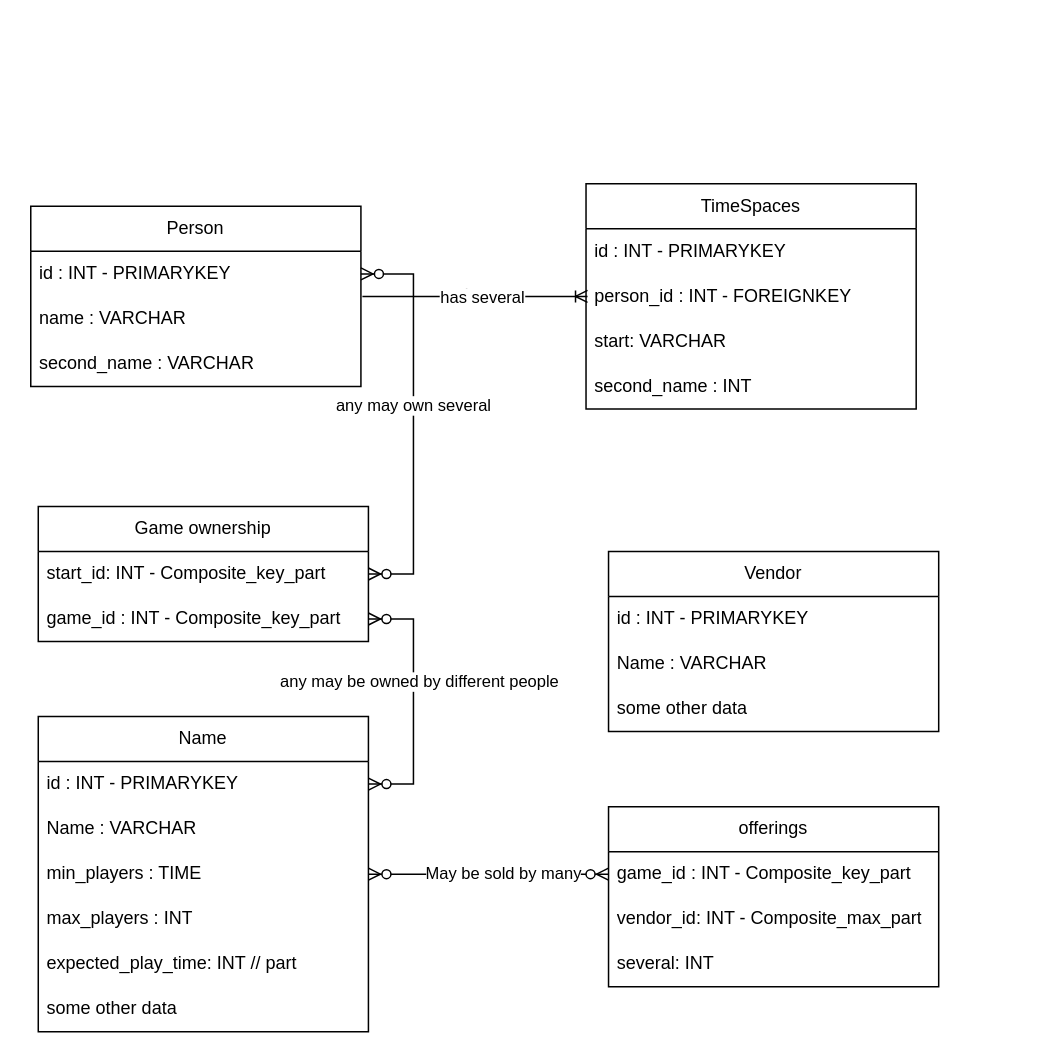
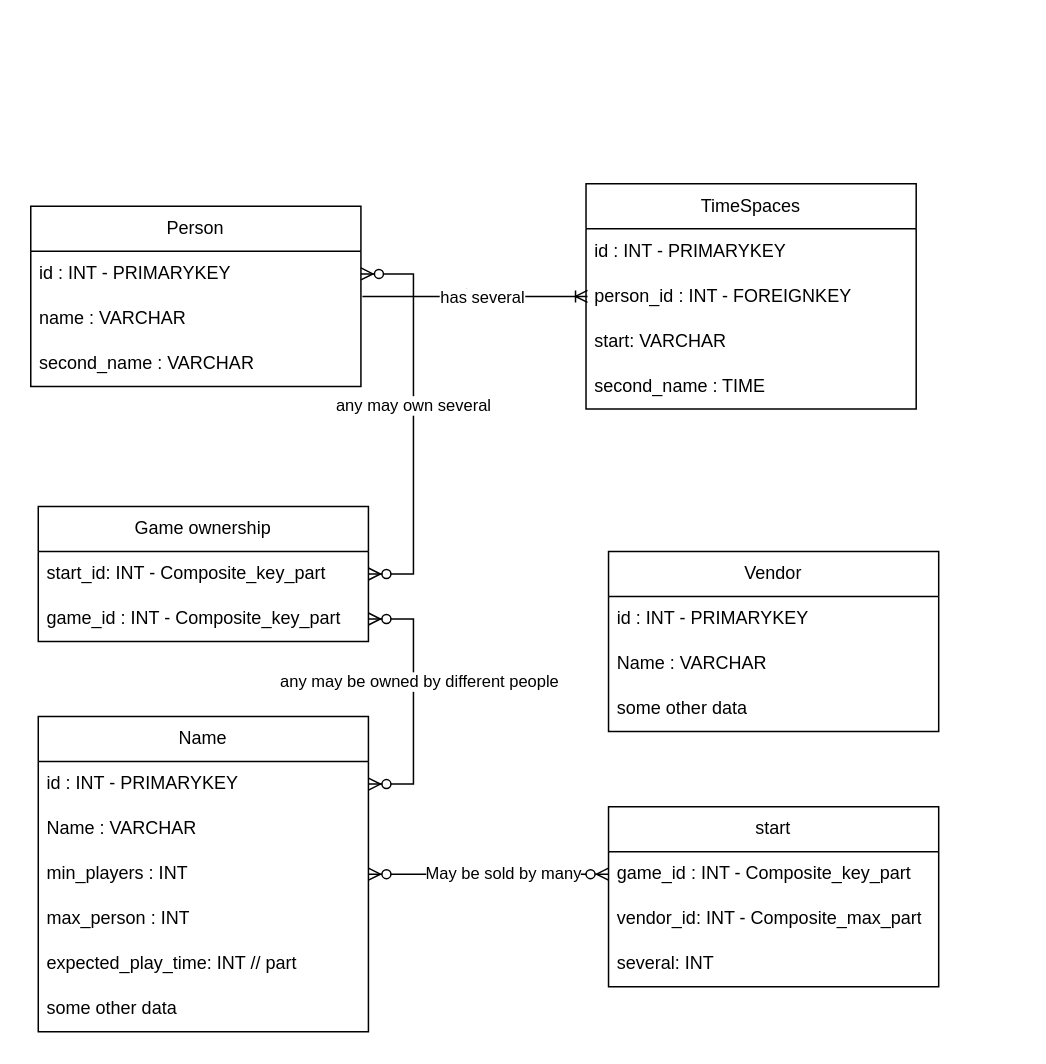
(673, 386) -> (678, 386)
(773, 829) -> (773, 829)
(126, 874) -> (121, 874)
(124, 919) -> (121, 919)
